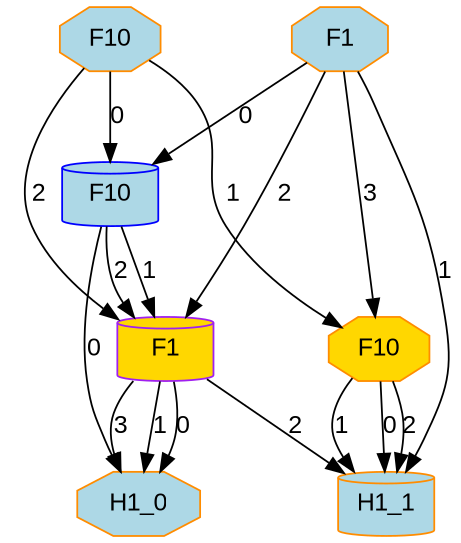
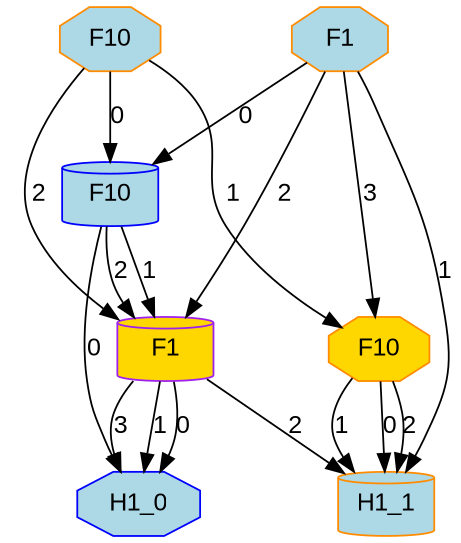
(139, 504) -> (139, 504)
